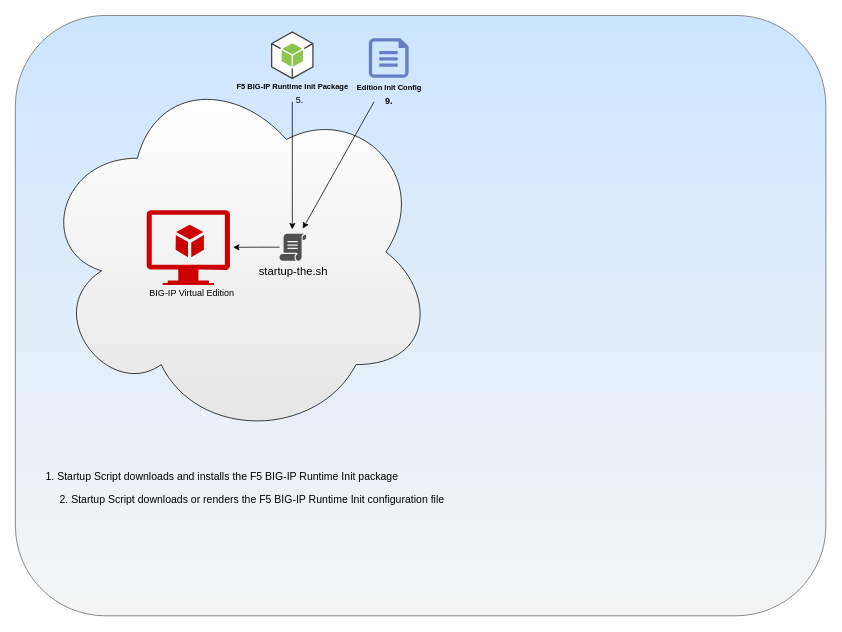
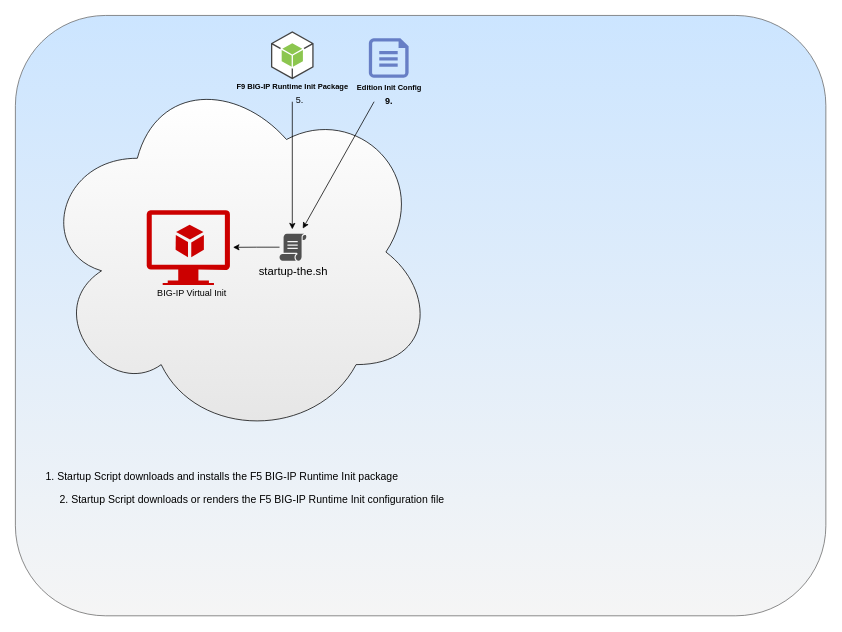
(293, 87) -> (293, 87)
(192, 294) -> (192, 294)
